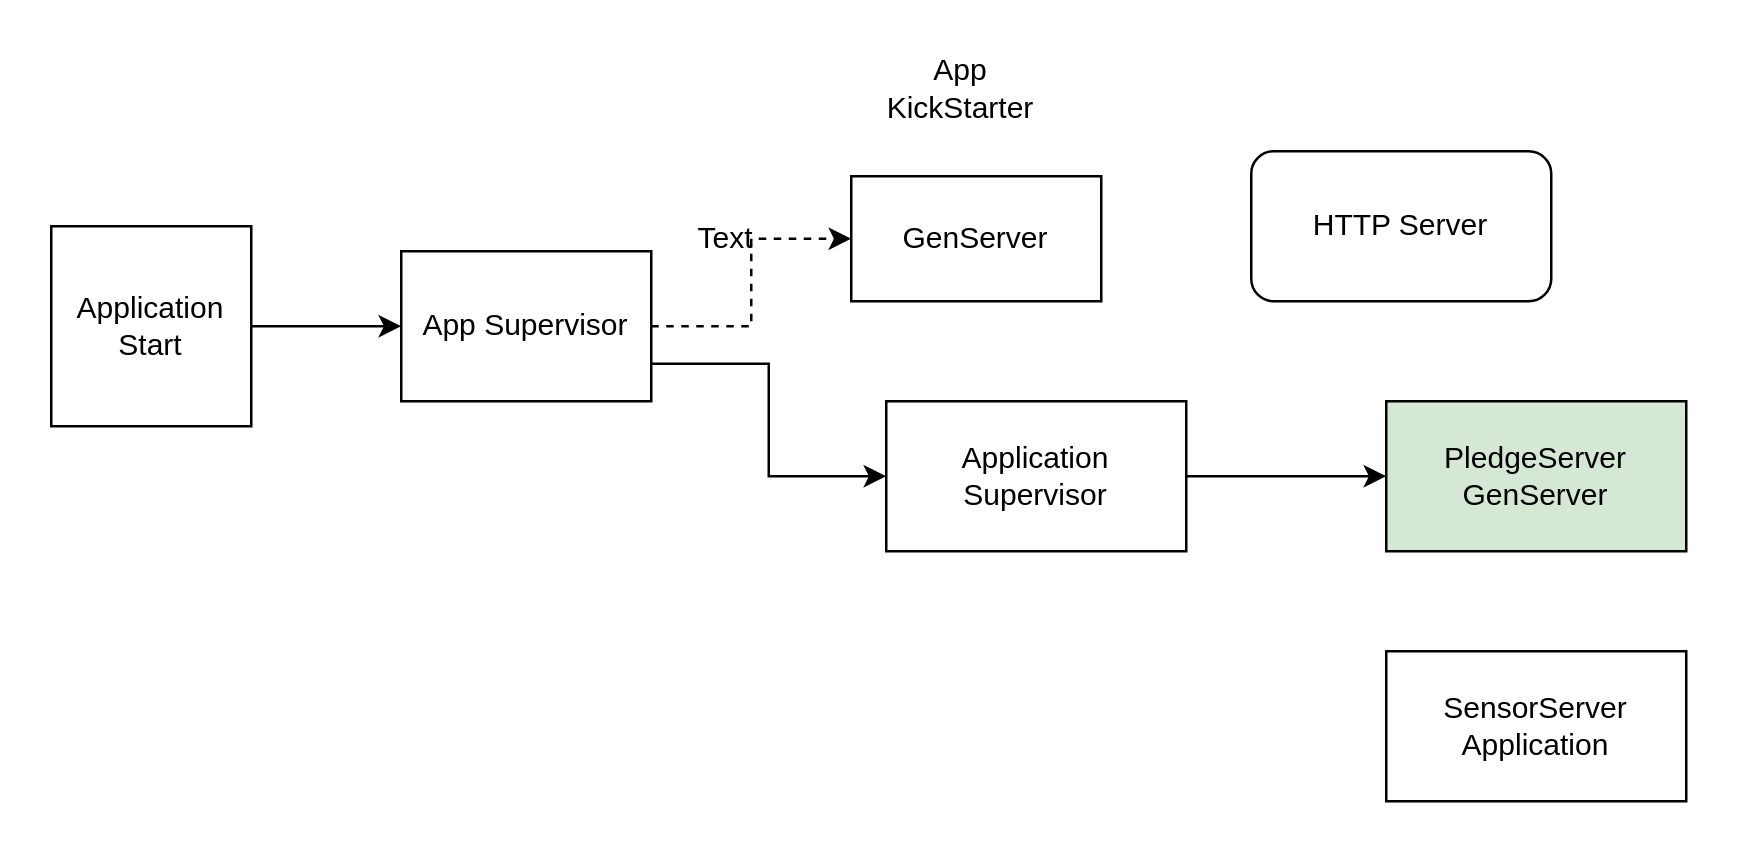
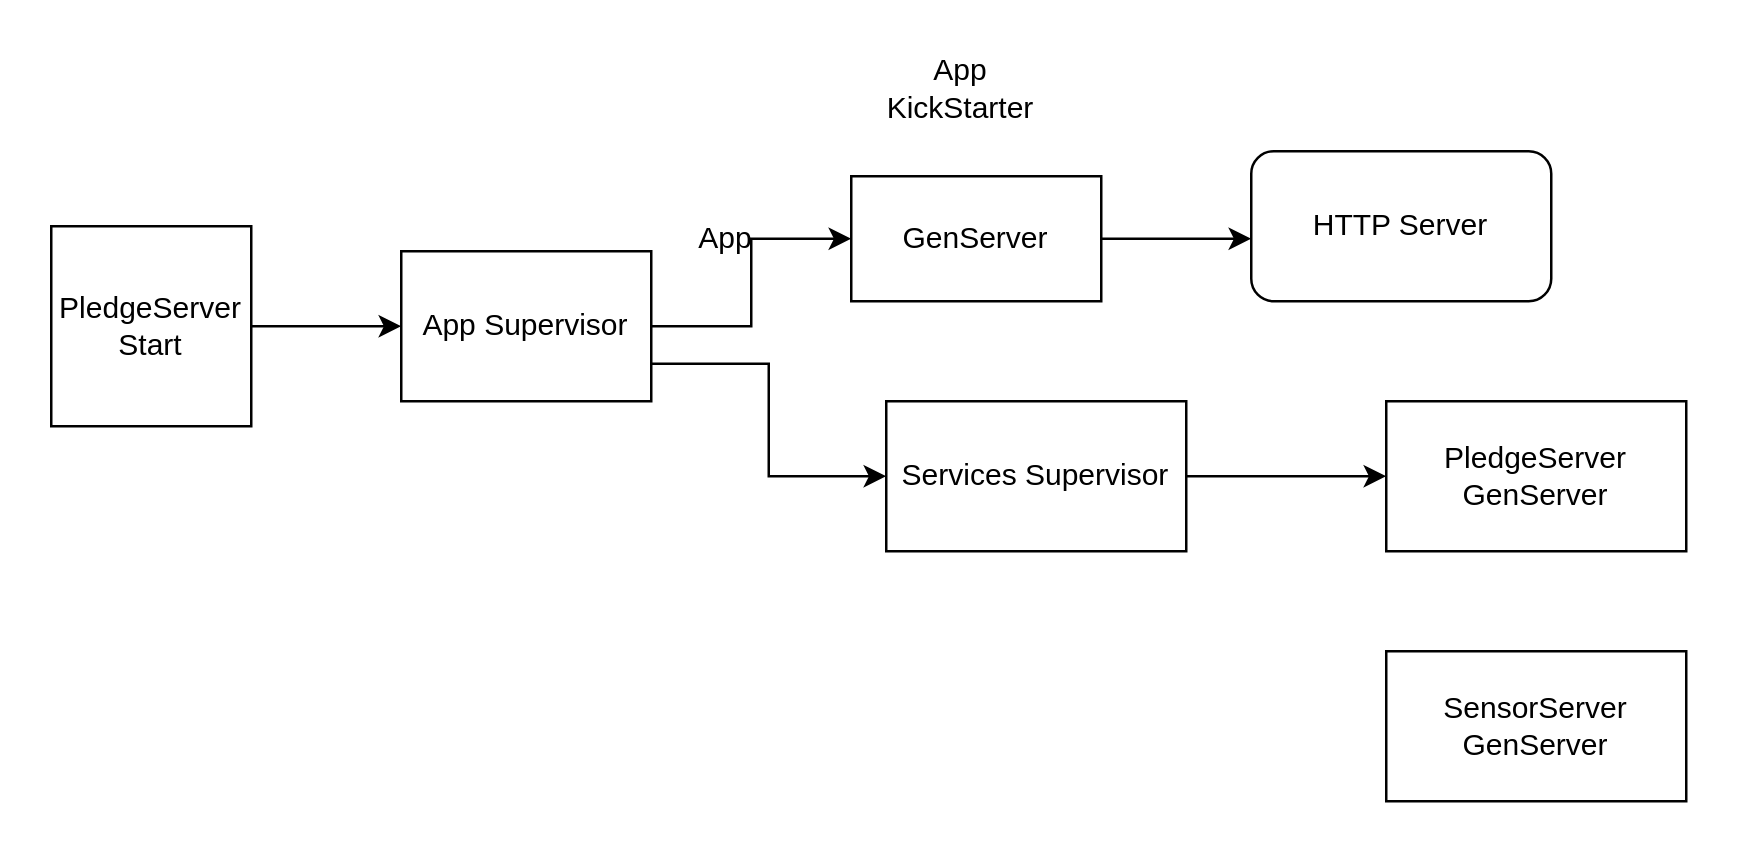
(726, 239) -> (726, 239)
none -> (1168, 239)
(751, 289) -> (751, 289)
(151, 326) -> (151, 326)
(1036, 476) -> (1036, 476)
(1536, 476) -> (1536, 476)
(1536, 726) -> (1536, 726)
